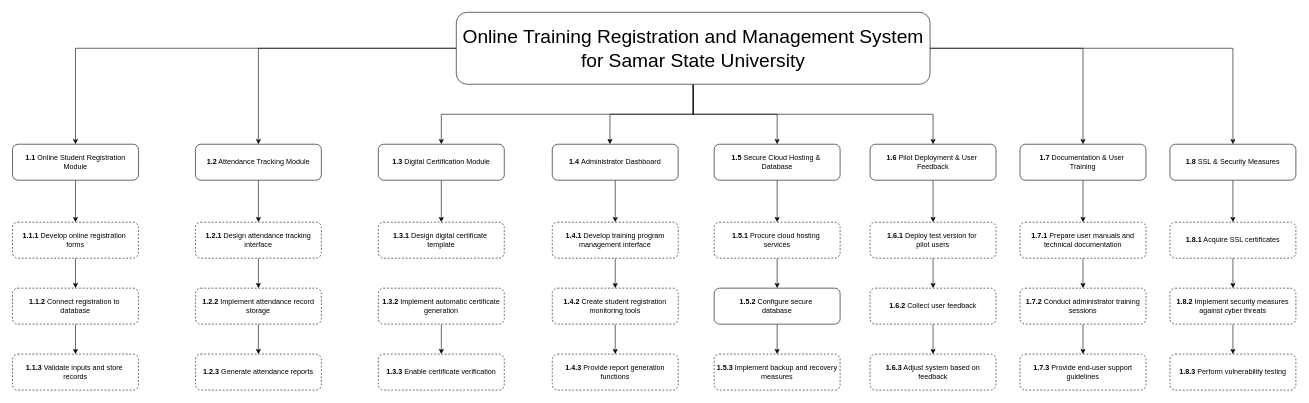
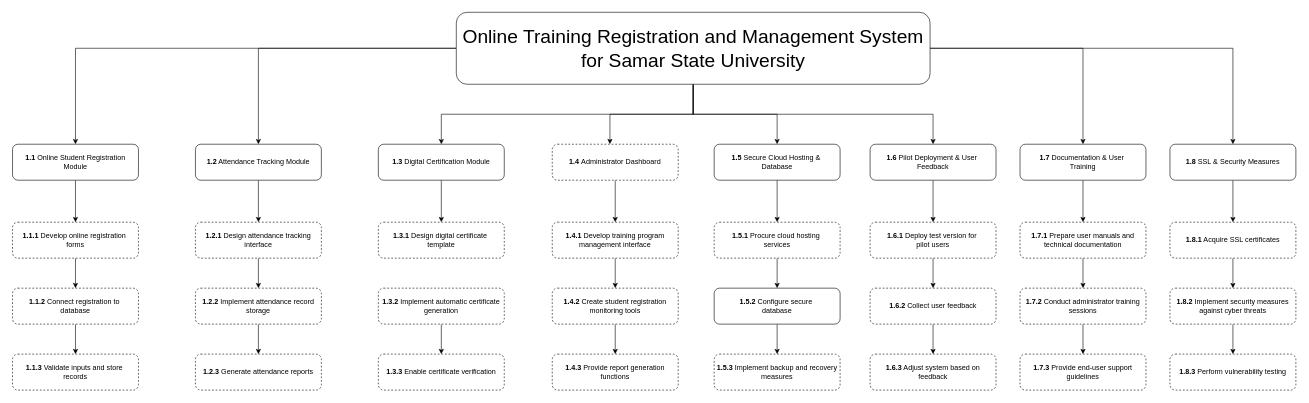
(615, 162) -> (615, 162)
